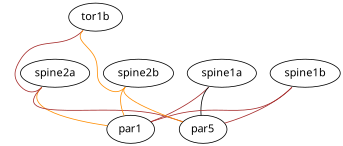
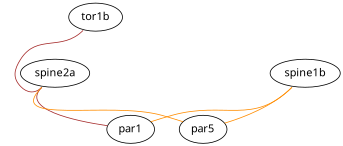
(138, 73) -> none
(222, 73) -> none
(99, 110) -> (99, 110)
(224, 110) -> (224, 110)
(248, 115) -> (248, 115)
(63, 116) -> (63, 116)
